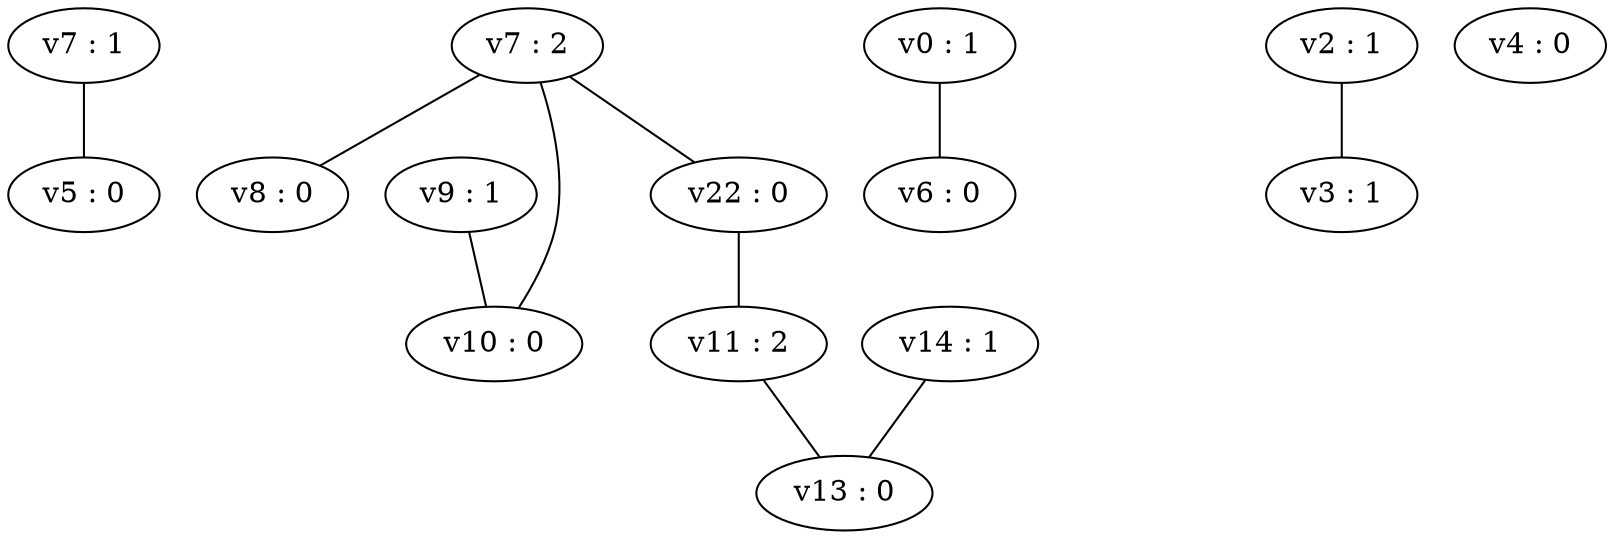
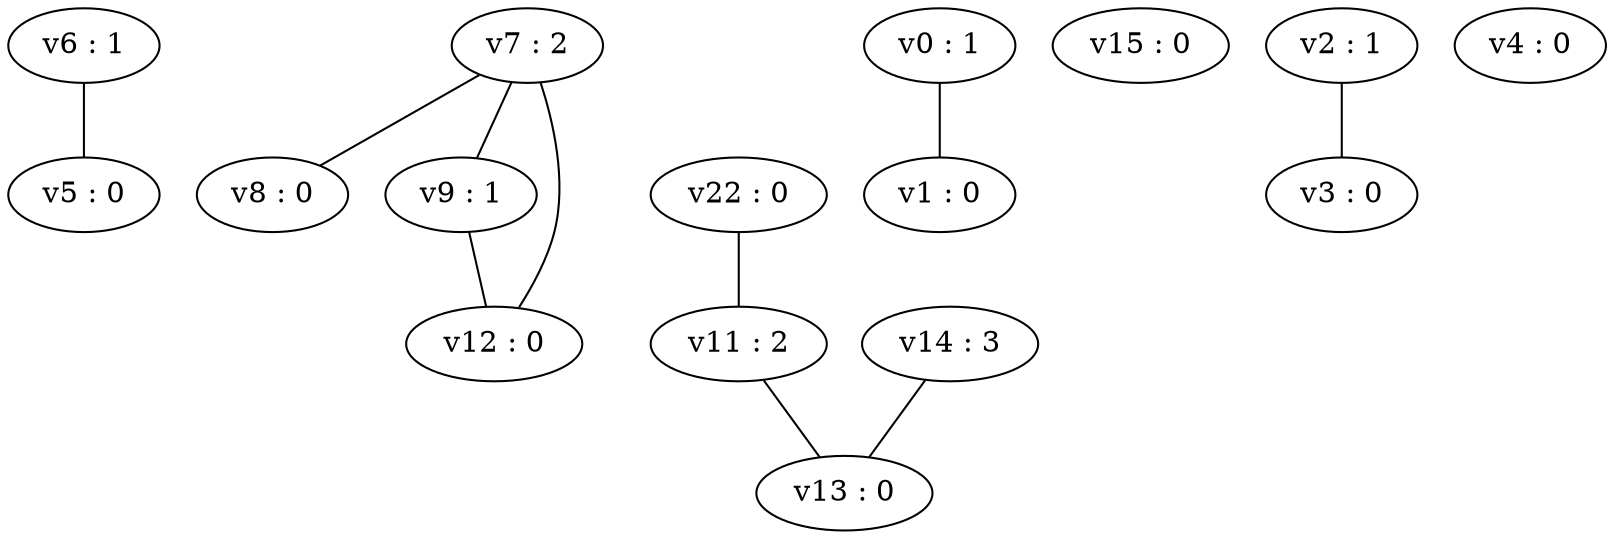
(84, 46) -> (84, 46)
none -> (1141, 46)
(632, 120) -> (494, 120)
(940, 195) -> (940, 195)
(1342, 195) -> (1342, 195)
(494, 344) -> (494, 344)
(950, 344) -> (950, 344)
